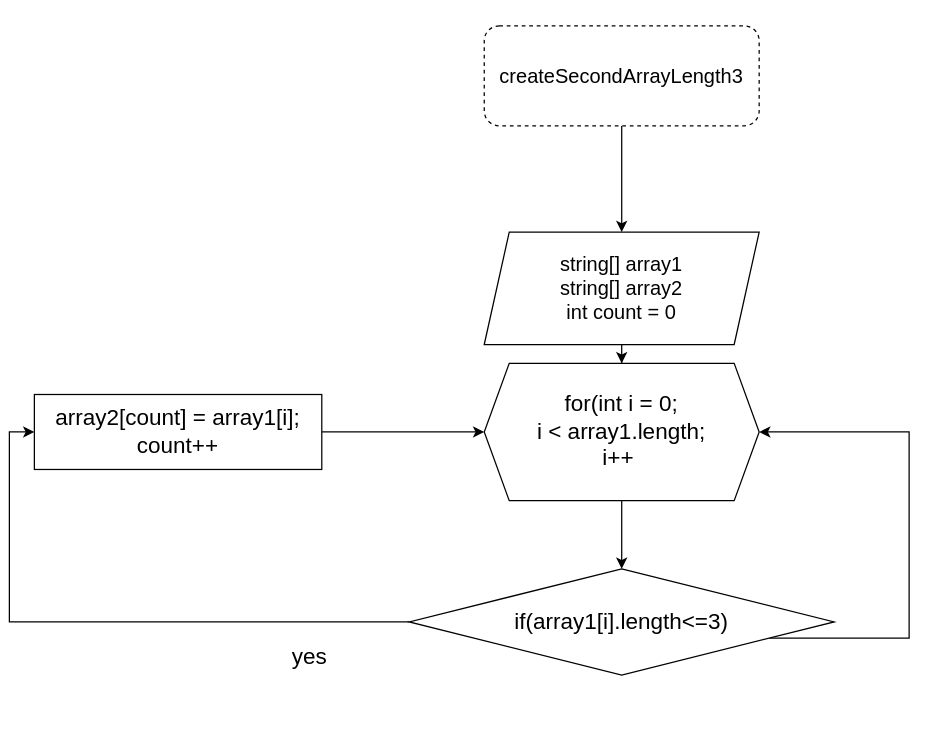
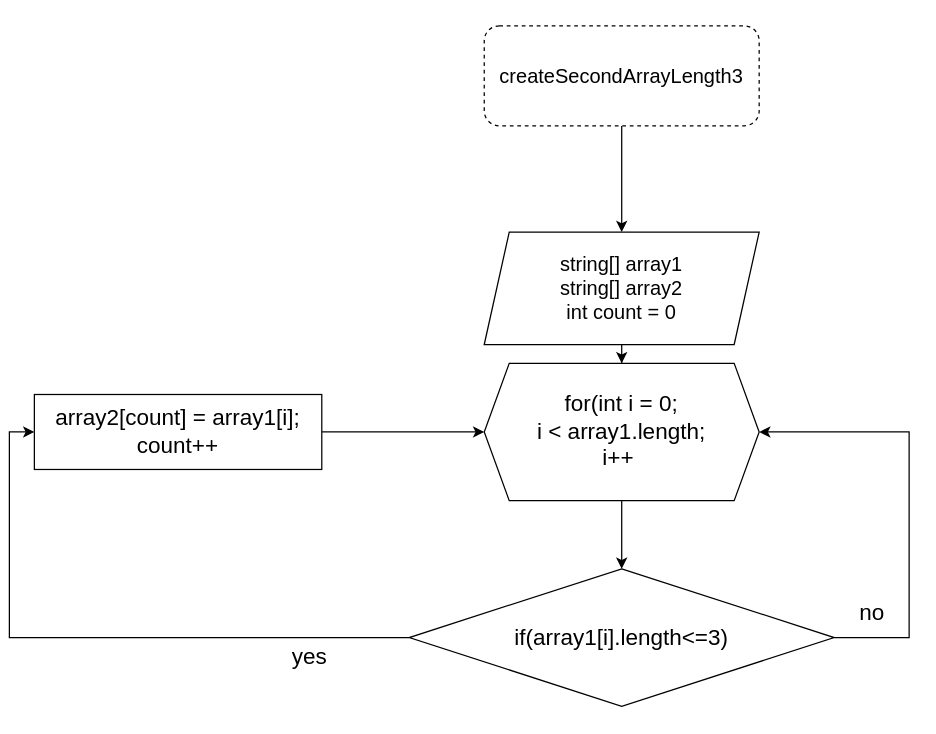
none -> (872, 613)
(622, 622) -> (622, 638)
